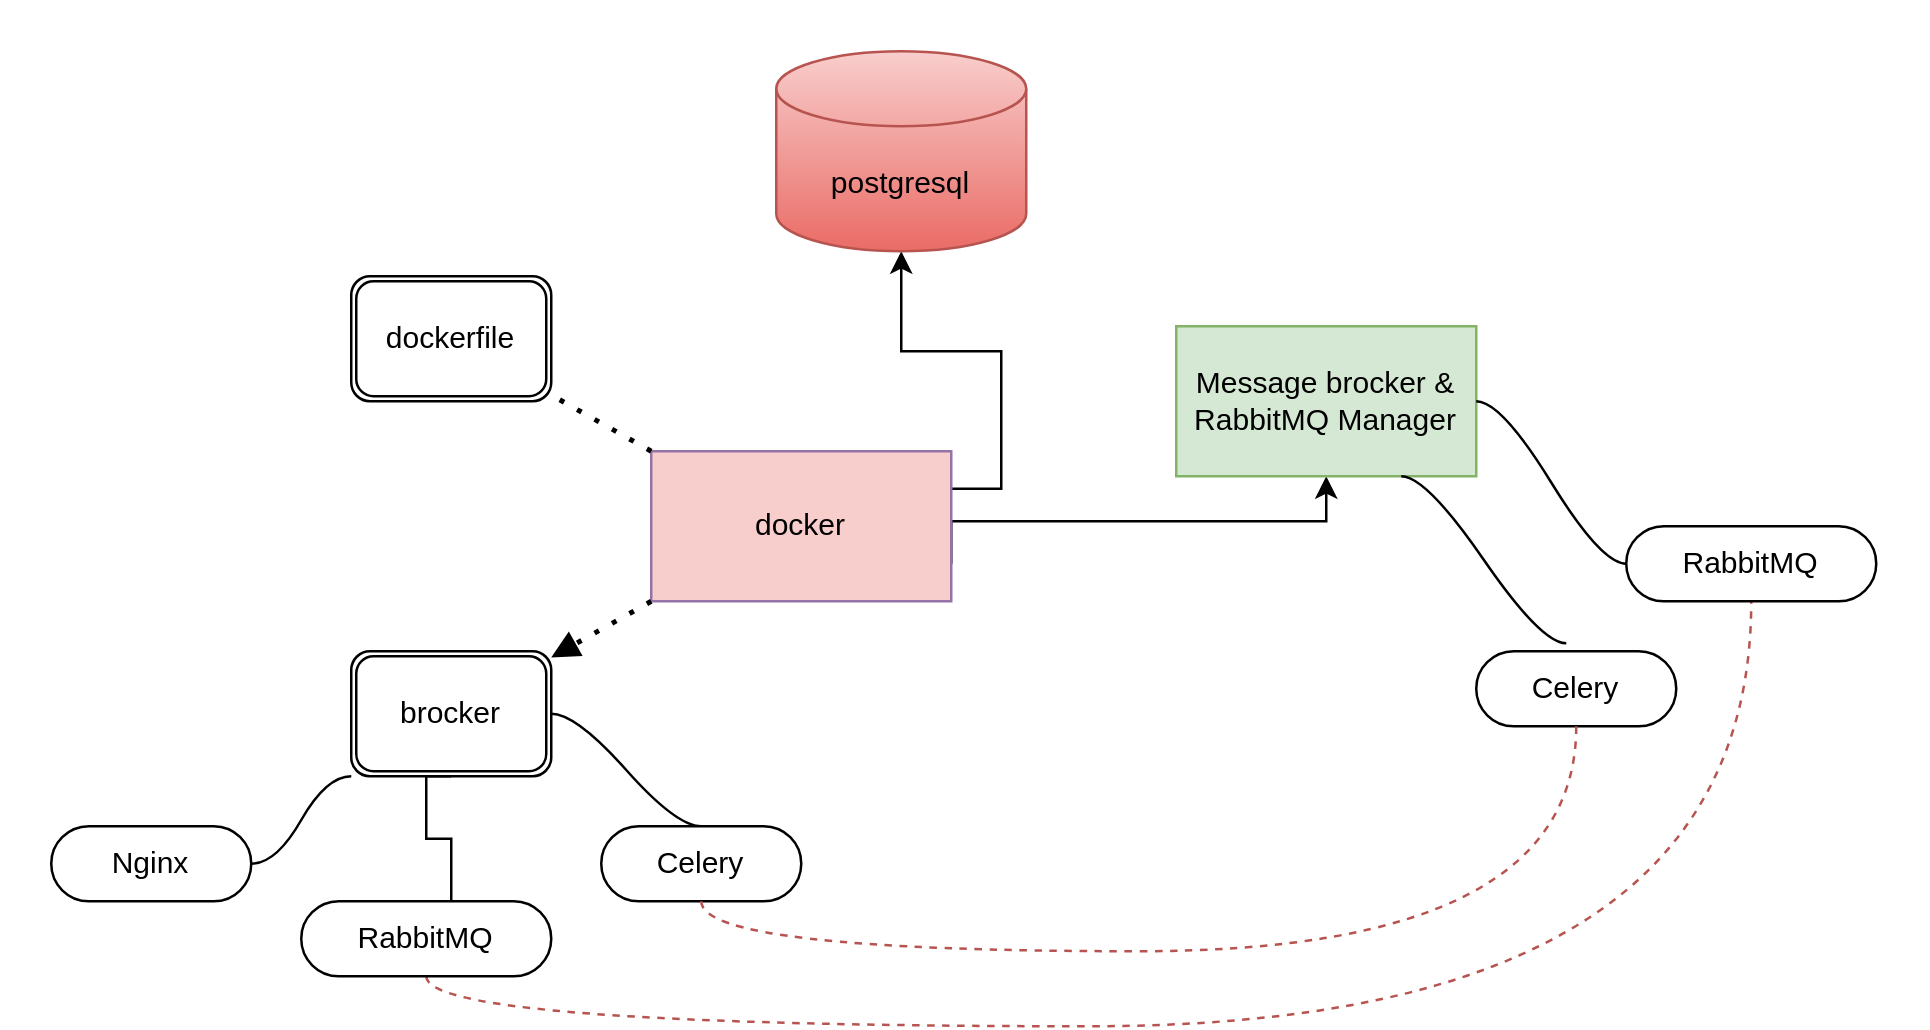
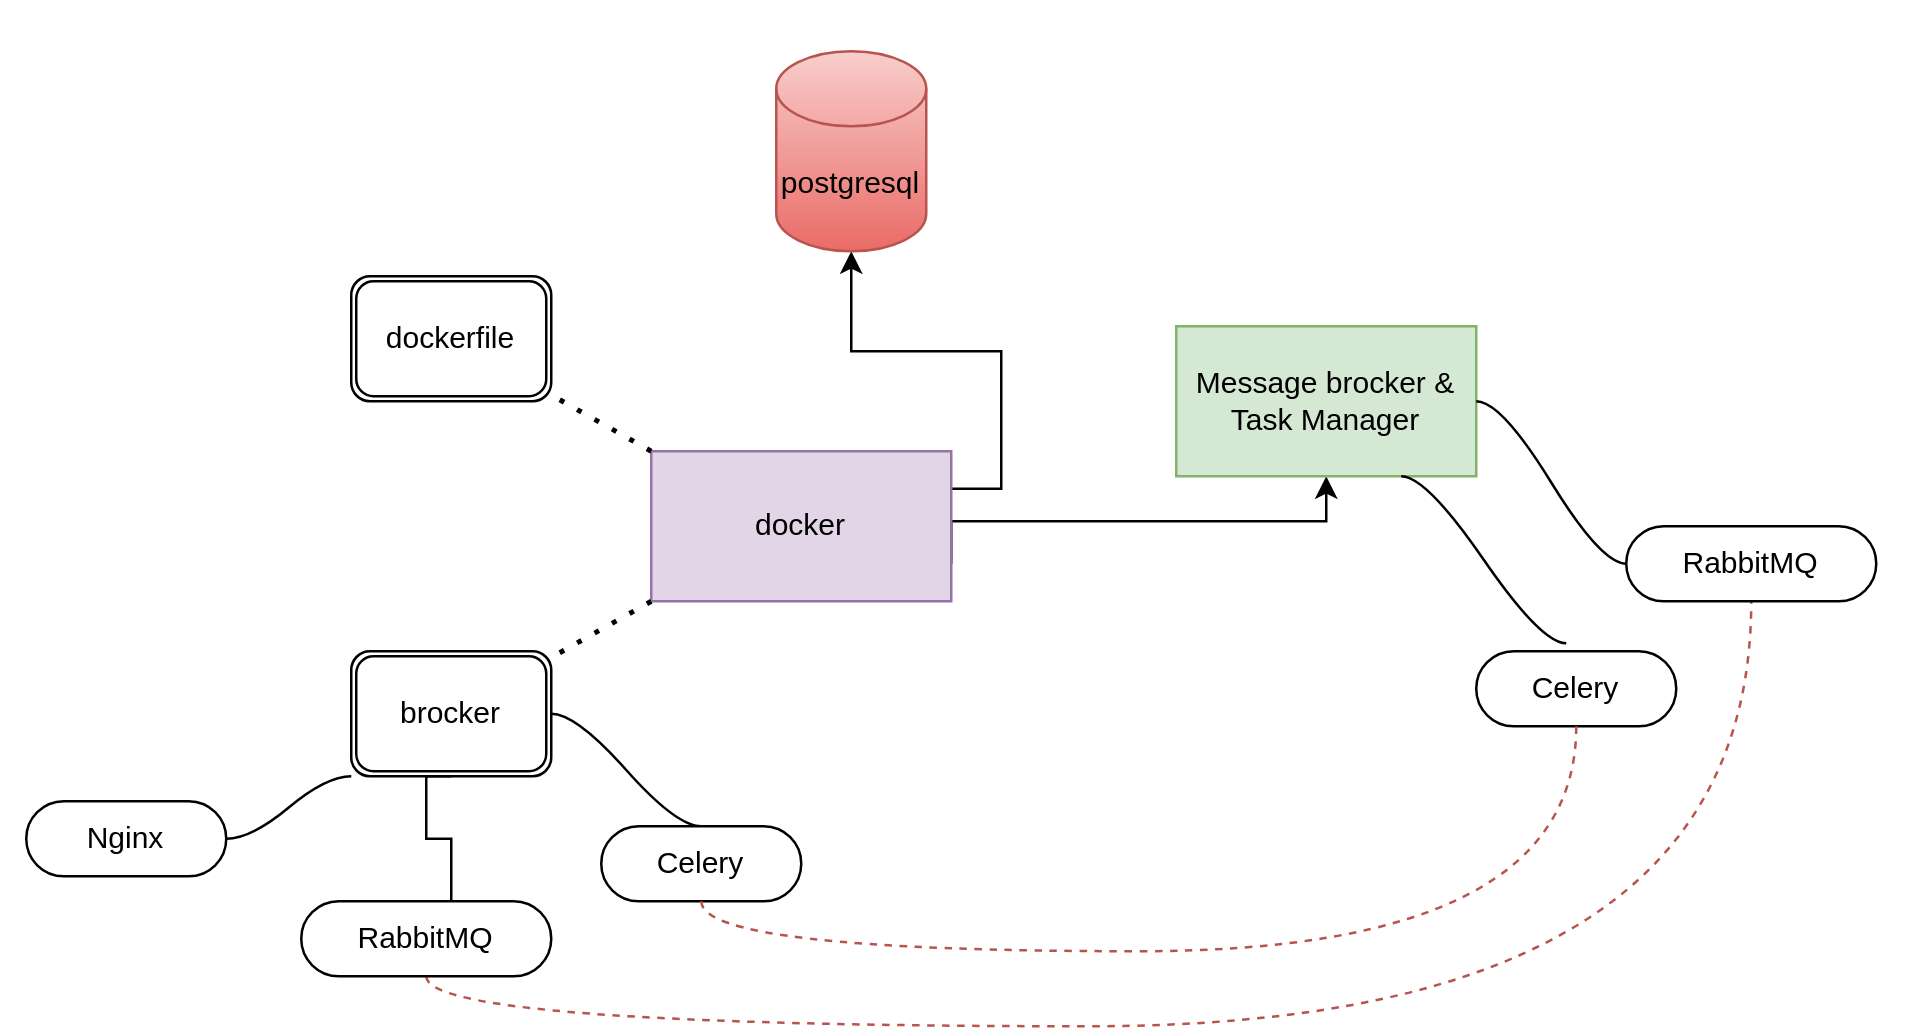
(901, 151) -> (851, 151)
(1326, 401) -> (1326, 401)
(801, 526) -> (801, 526)
(575, 644) -> (564, 650)
(151, 864) -> (126, 839)
